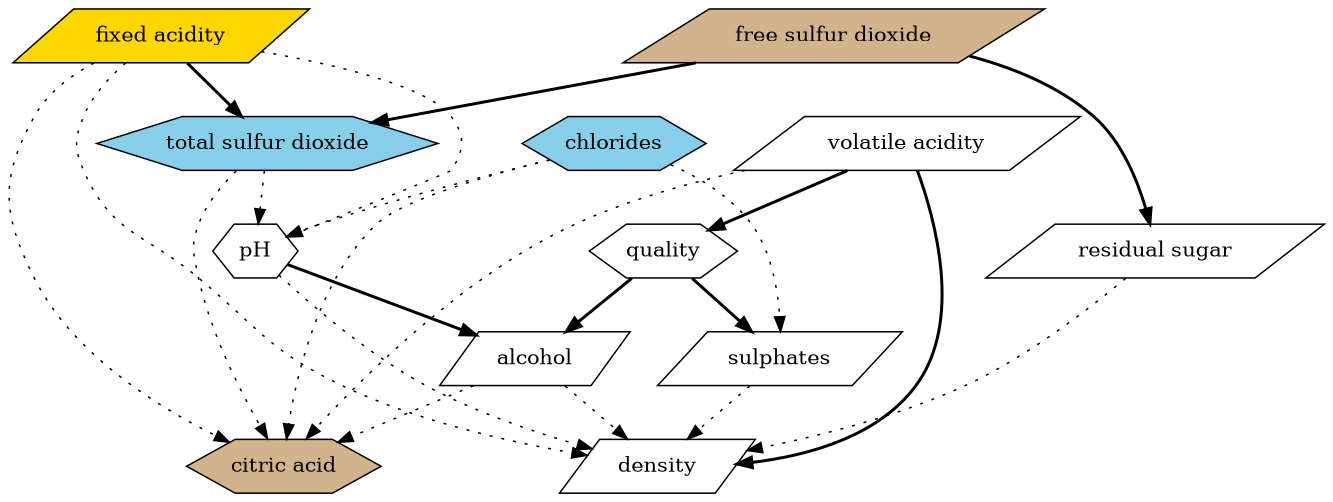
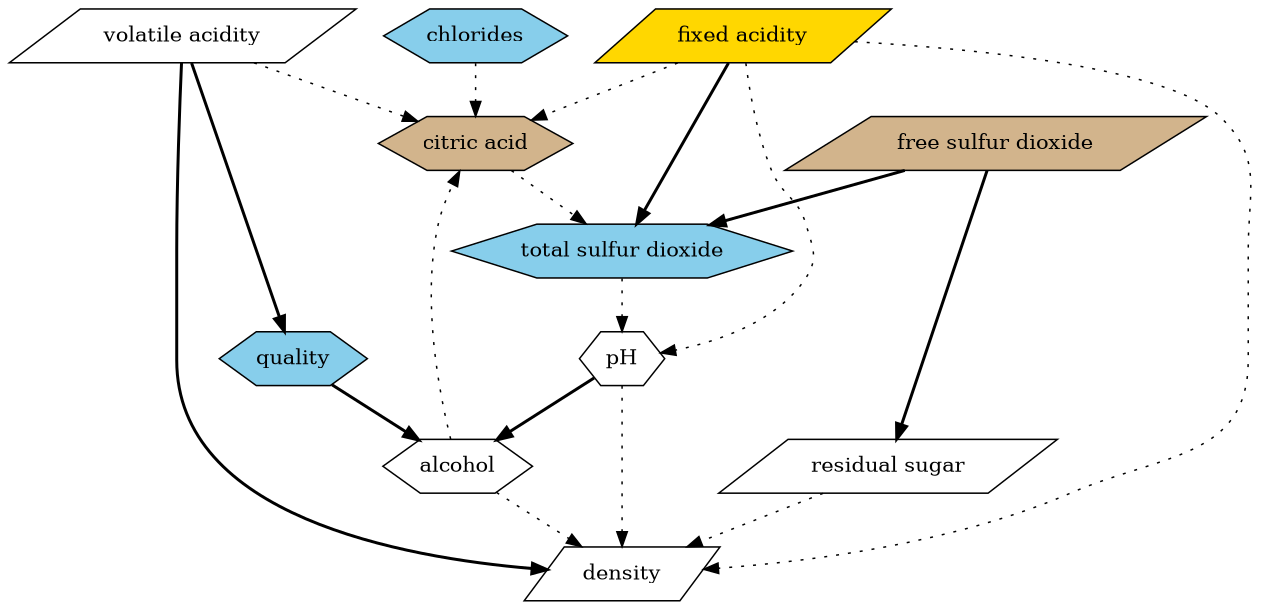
(424, 193) -> none
(663, 251) -> (293, 359)
(204, 297) -> (543, 193)
(535, 359) -> (458, 466)
(780, 359) -> none
